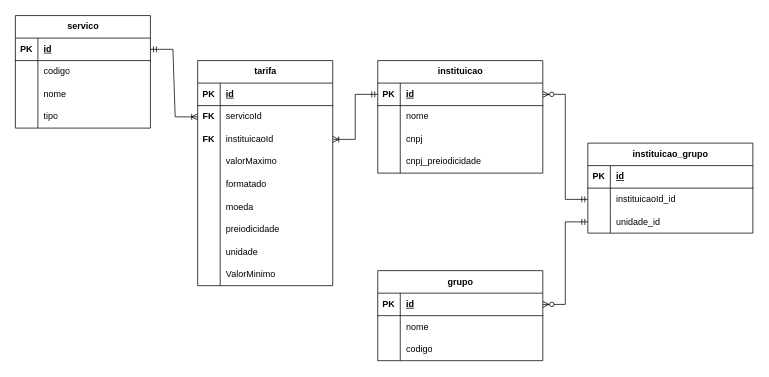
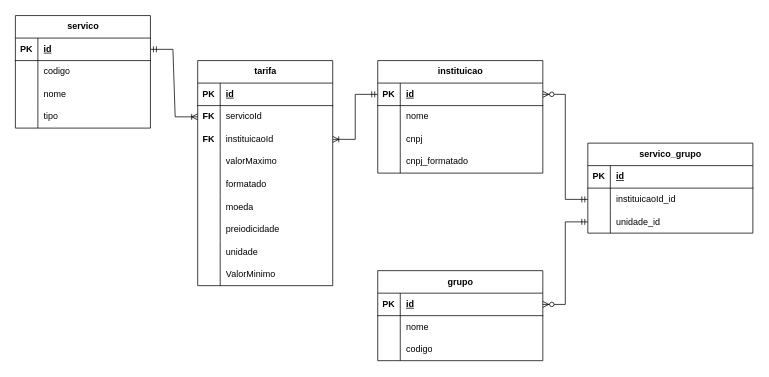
(671, 154) -> (671, 154)
(448, 162) -> (441, 162)
